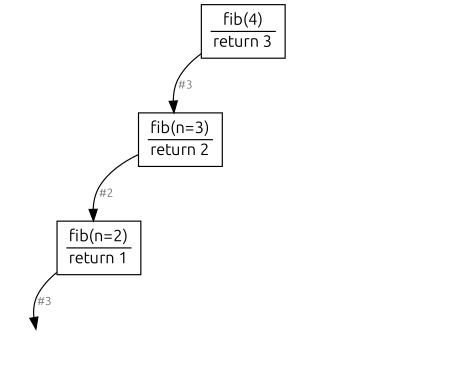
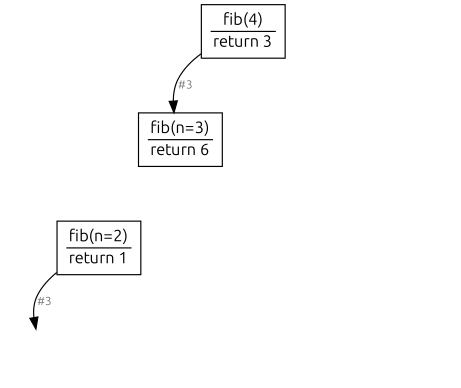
(180, 150) -> (180, 150)
(108, 176) -> none
